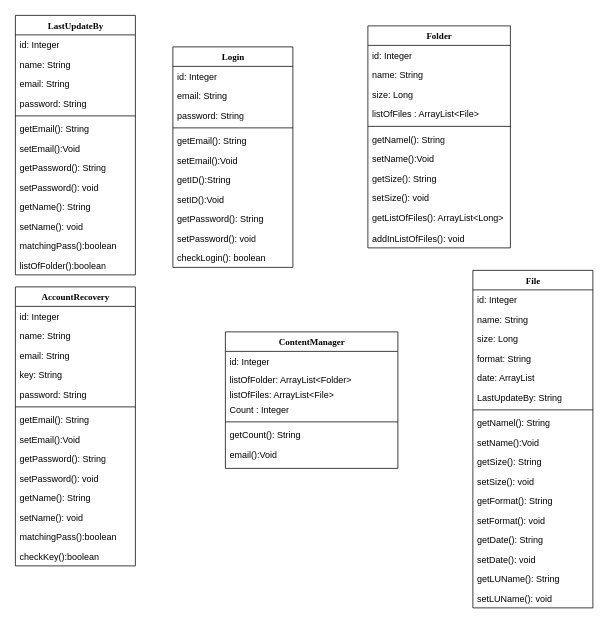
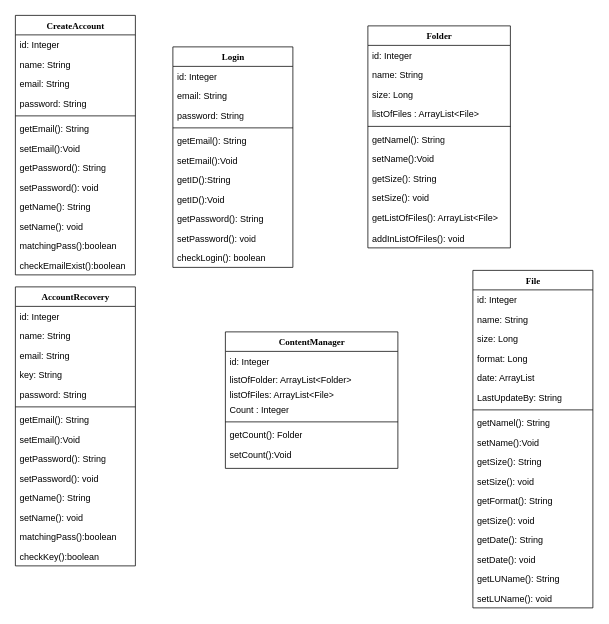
(76, 26) -> (76, 26)
(205, 200) -> (205, 200)
(440, 223) -> (440, 223)
(69, 266) -> (76, 271)
(509, 359) -> (505, 359)
(272, 436) -> (272, 436)
(255, 455) -> (265, 455)
(517, 521) -> (510, 521)
